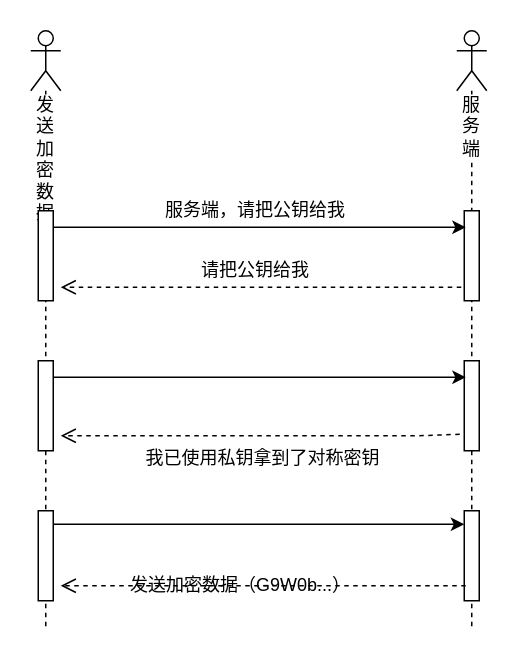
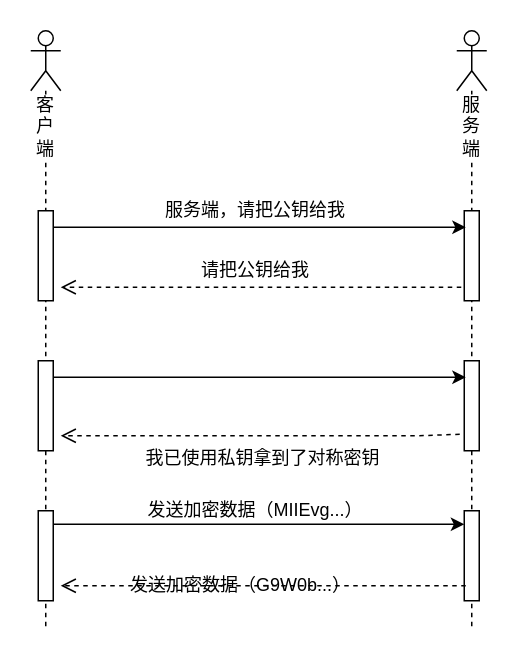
(46, 138) -> (46, 117)
none -> (256, 511)
